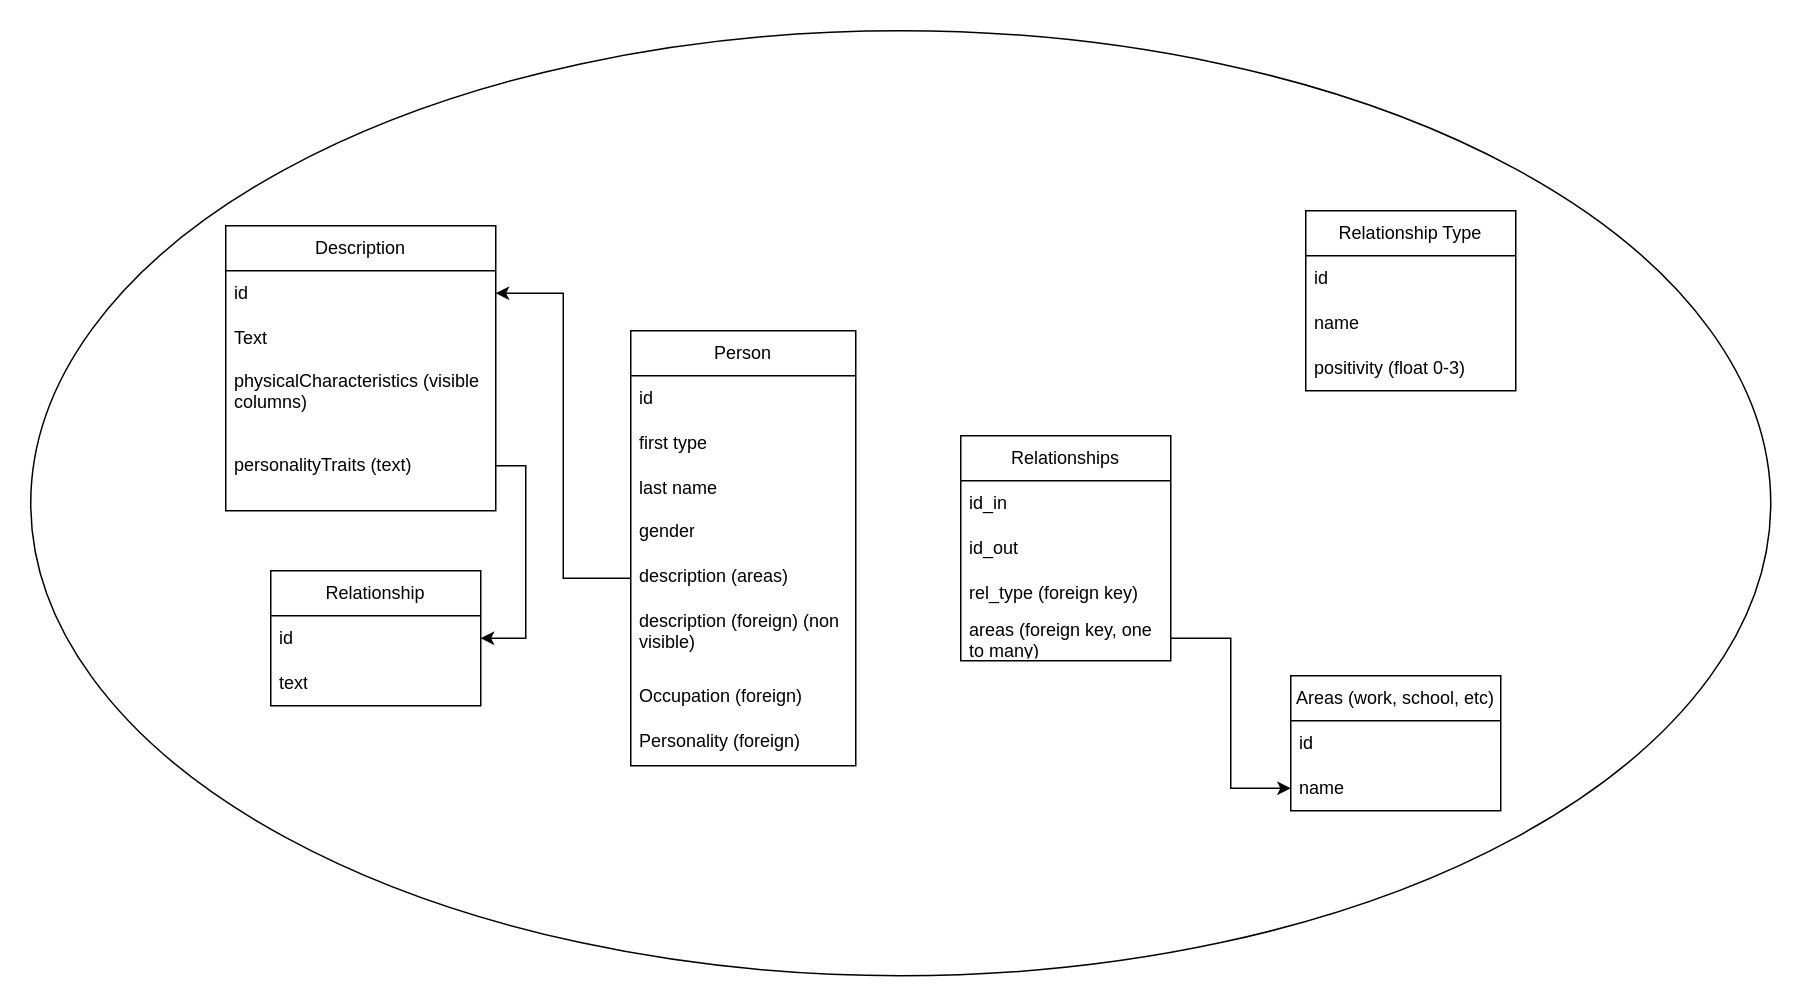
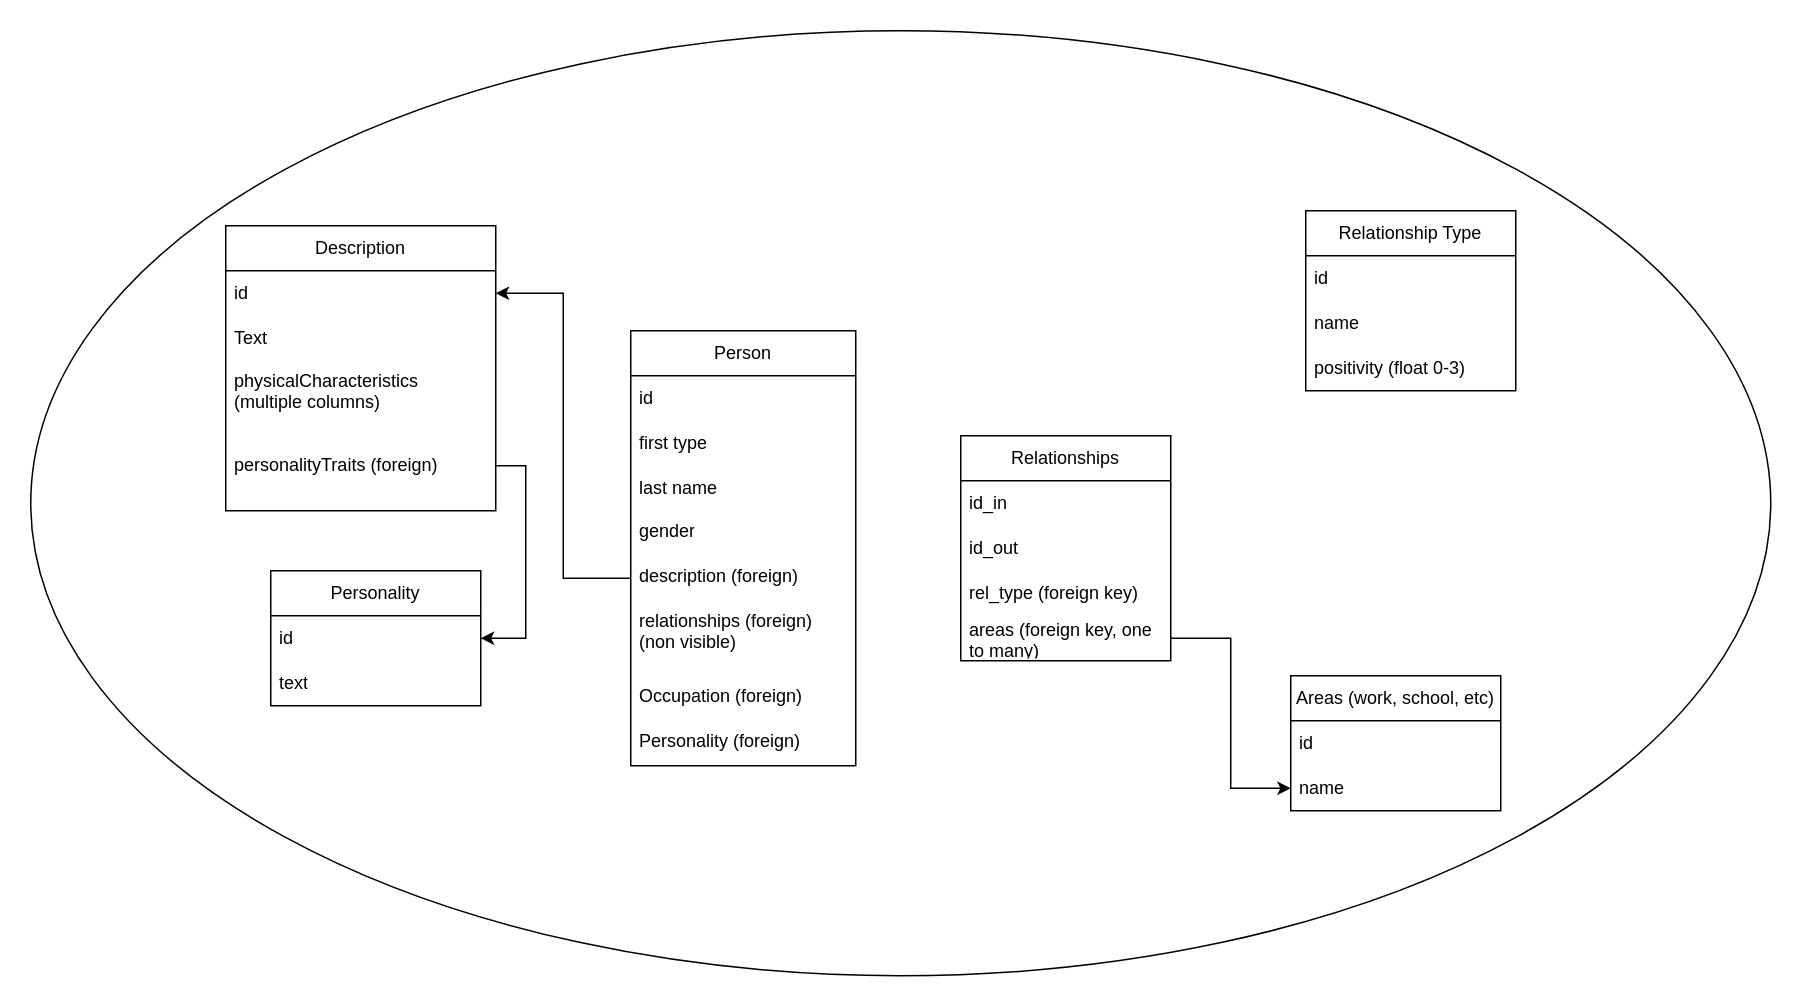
(362, 393) -> (362, 393)
(346, 466) -> (359, 466)
(728, 577) -> (736, 577)
(376, 593) -> (376, 593)
(745, 633) -> (745, 633)
